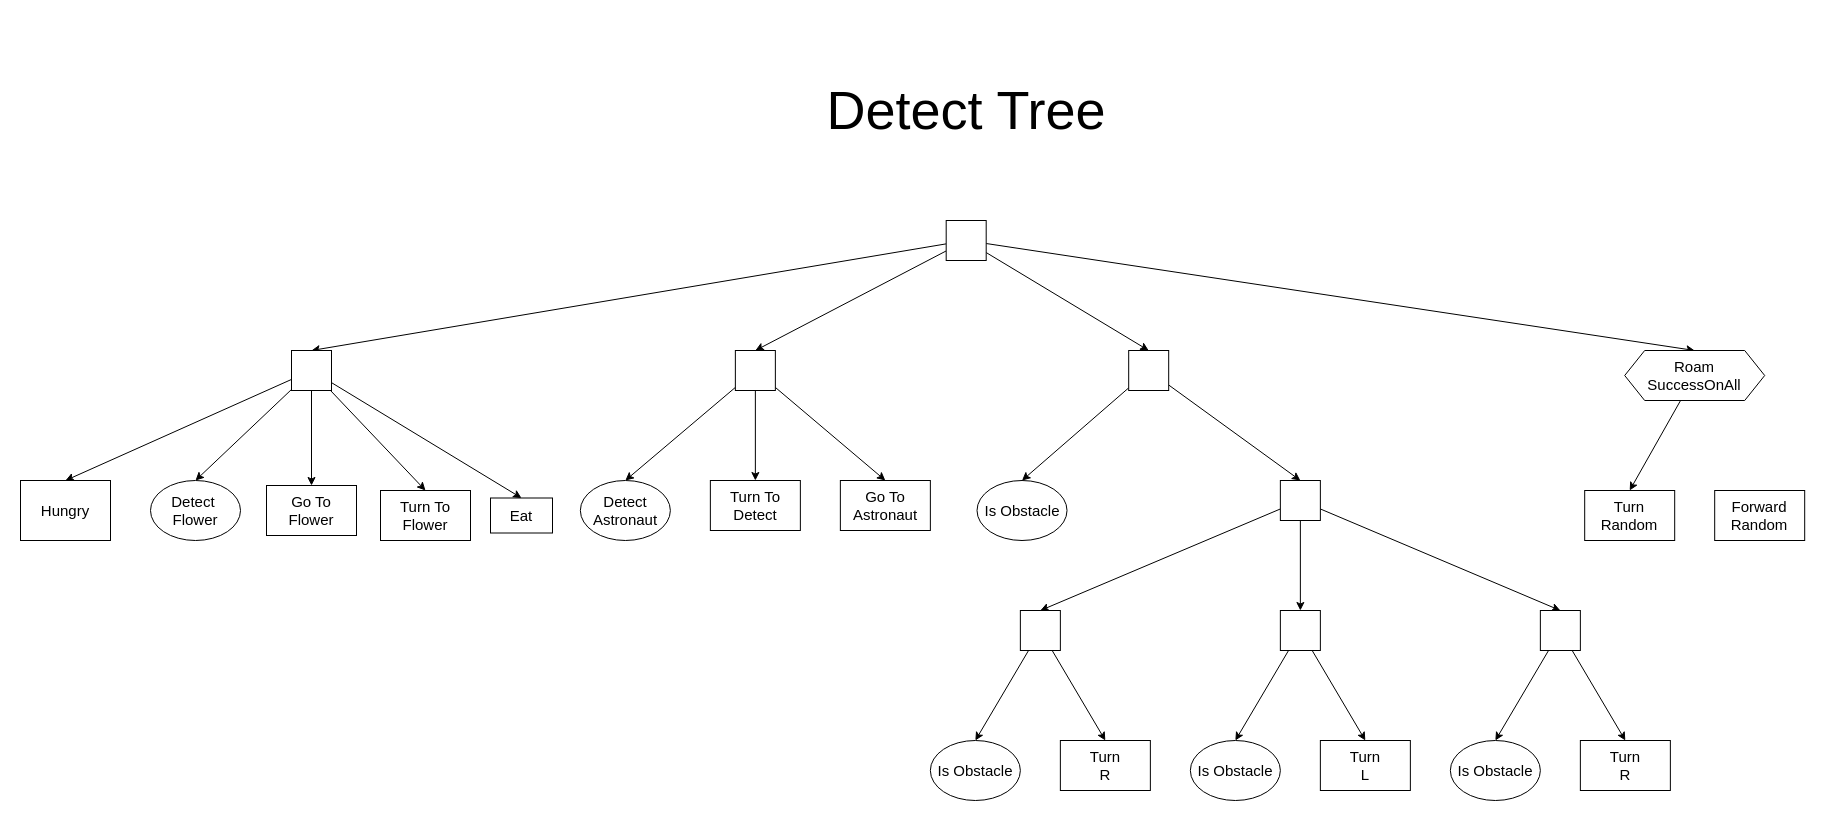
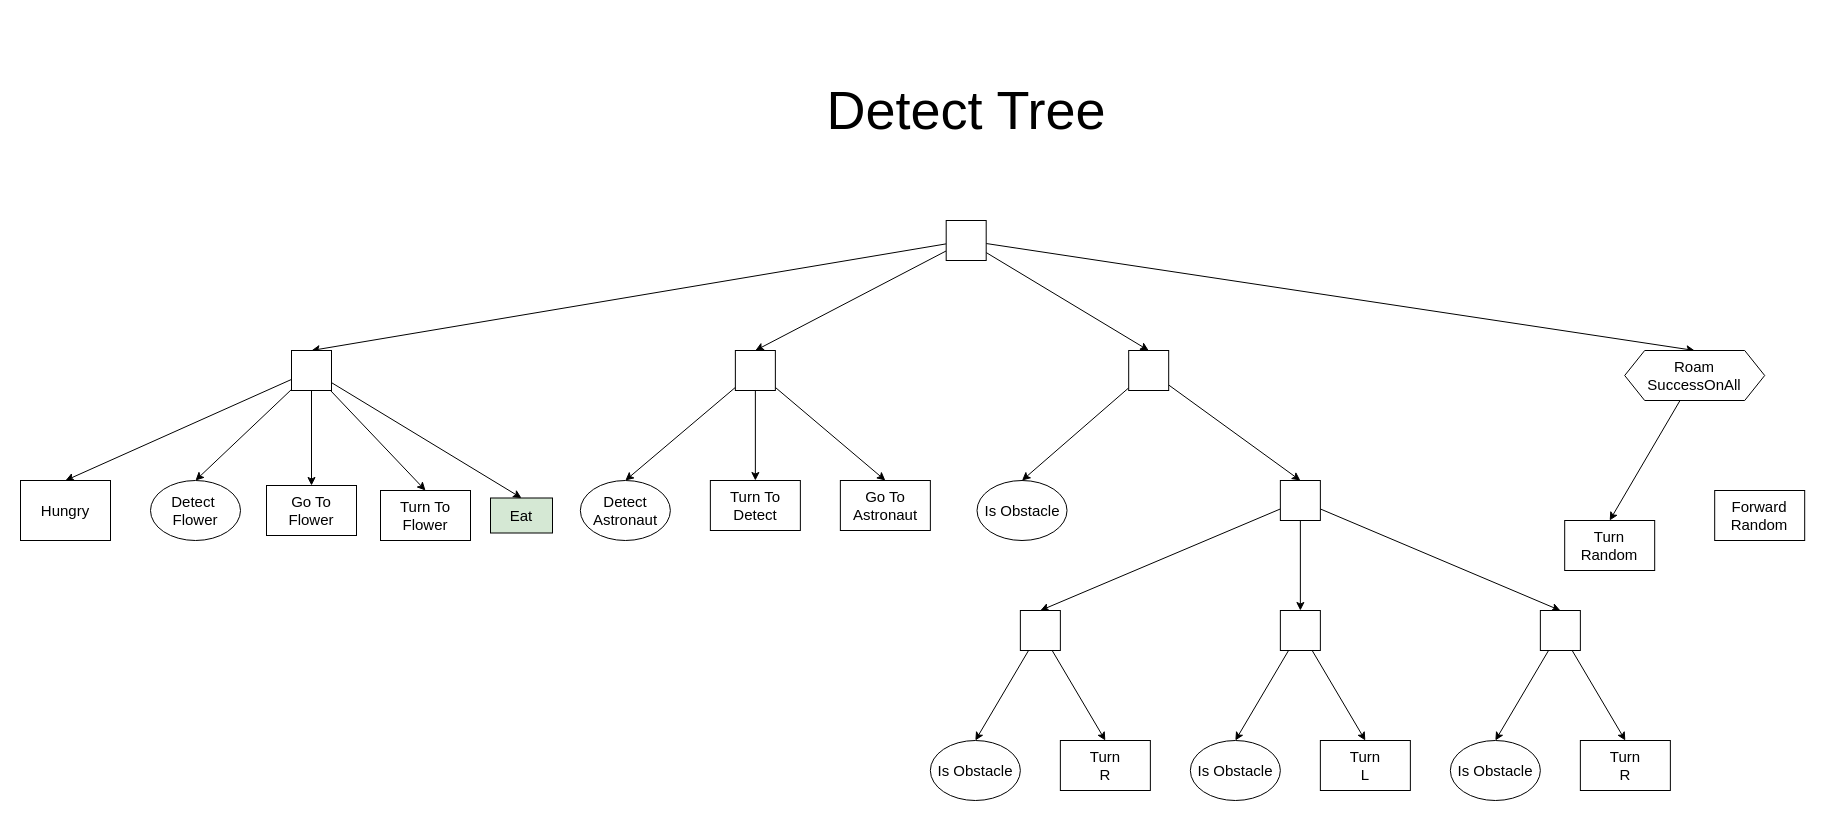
(522, 516) -> (522, 516)
(1630, 516) -> (1610, 546)
